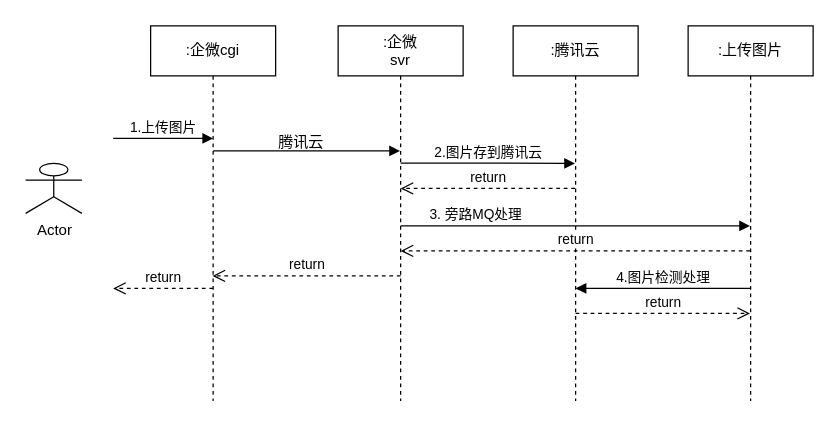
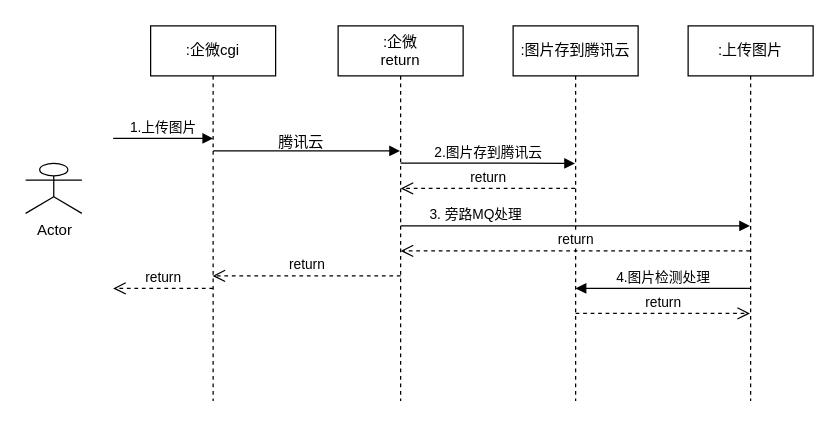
(401, 51) -> (401, 51)
(576, 51) -> (576, 51)
